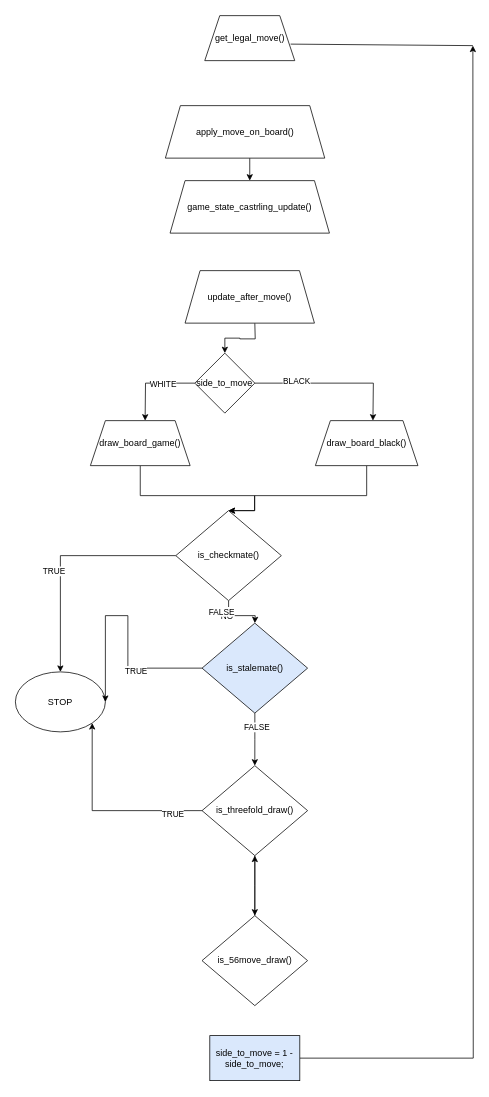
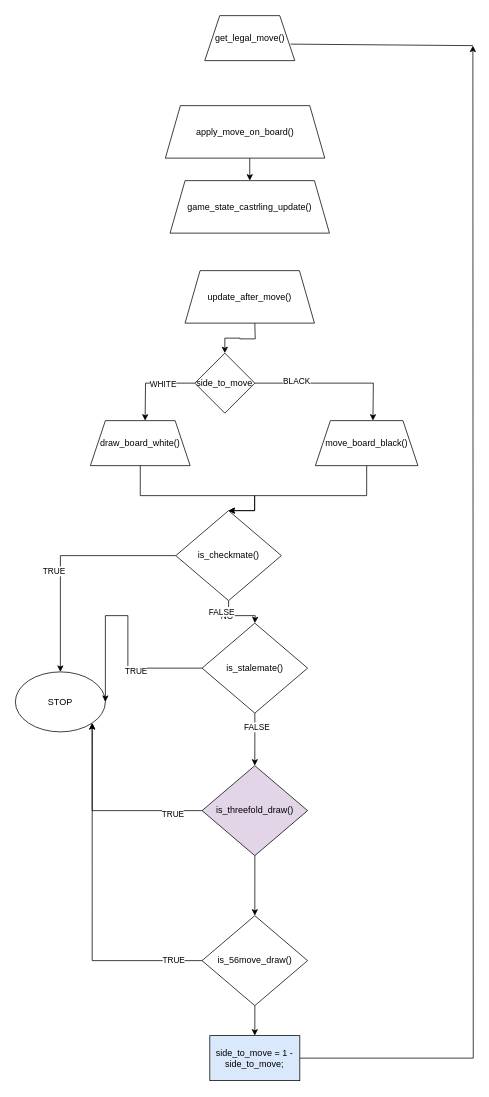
(140, 443) -> (140, 443)
(367, 443) -> (367, 443)
(255, 668) -> (255, 668)
(255, 810) -> (255, 810)
(255, 913) -> (255, 1025)
none -> (92, 941)
